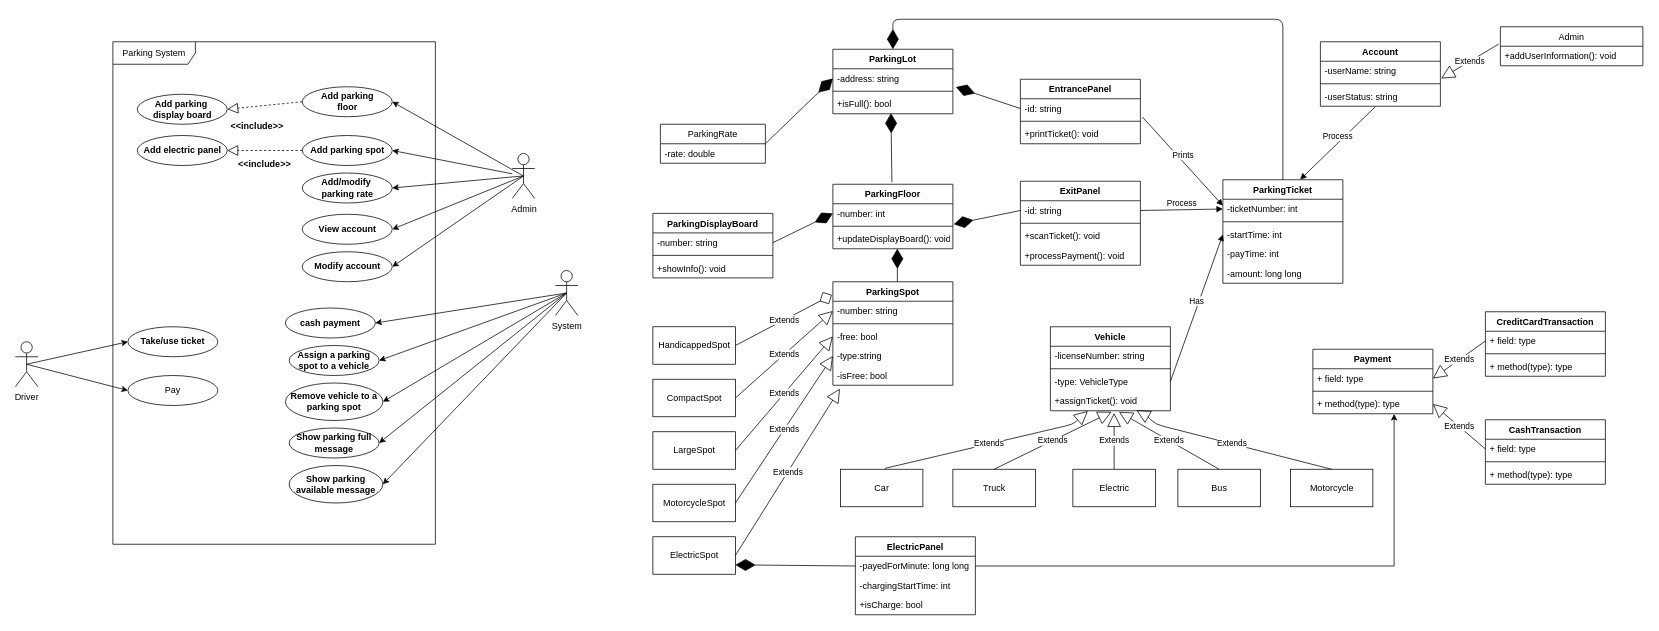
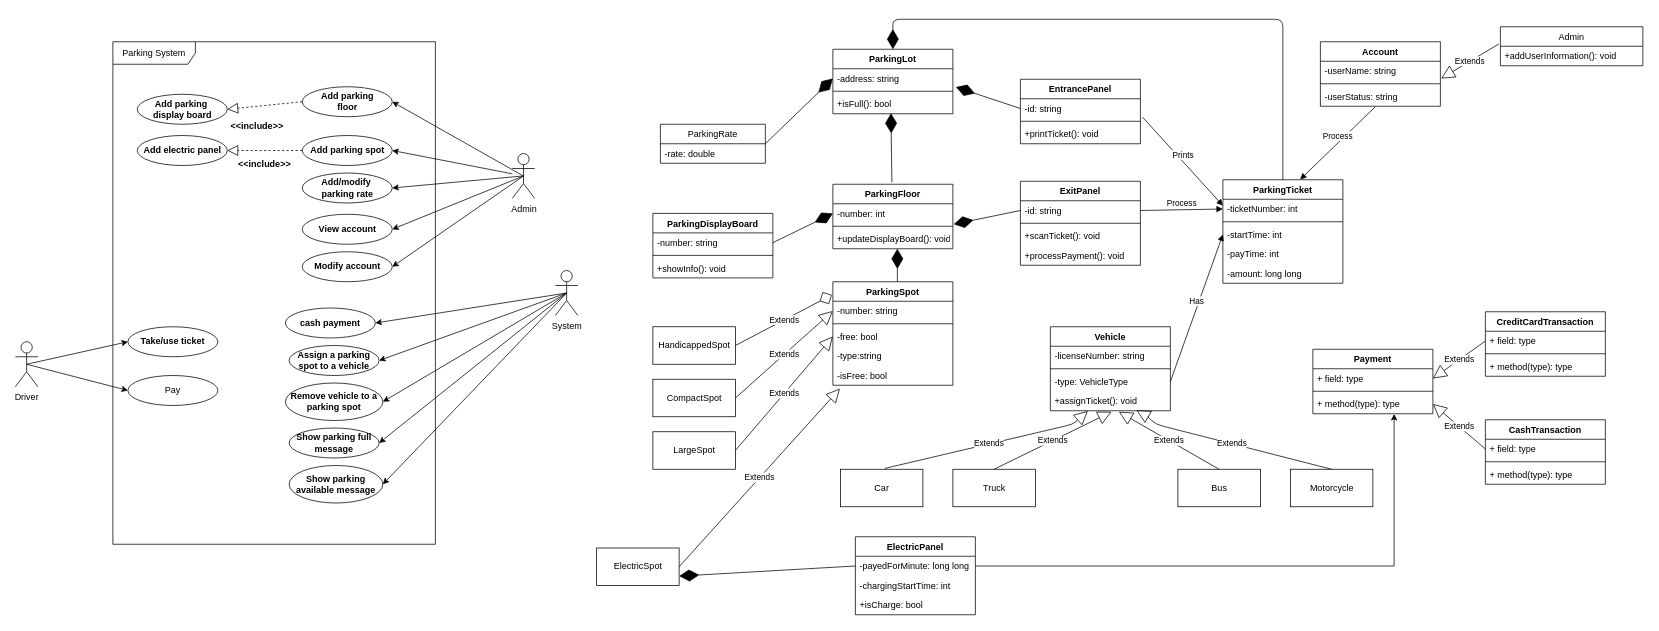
(783, 432) -> none
(1114, 448) -> none
(1114, 488) -> none
(694, 503) -> none
(694, 555) -> (638, 567)
